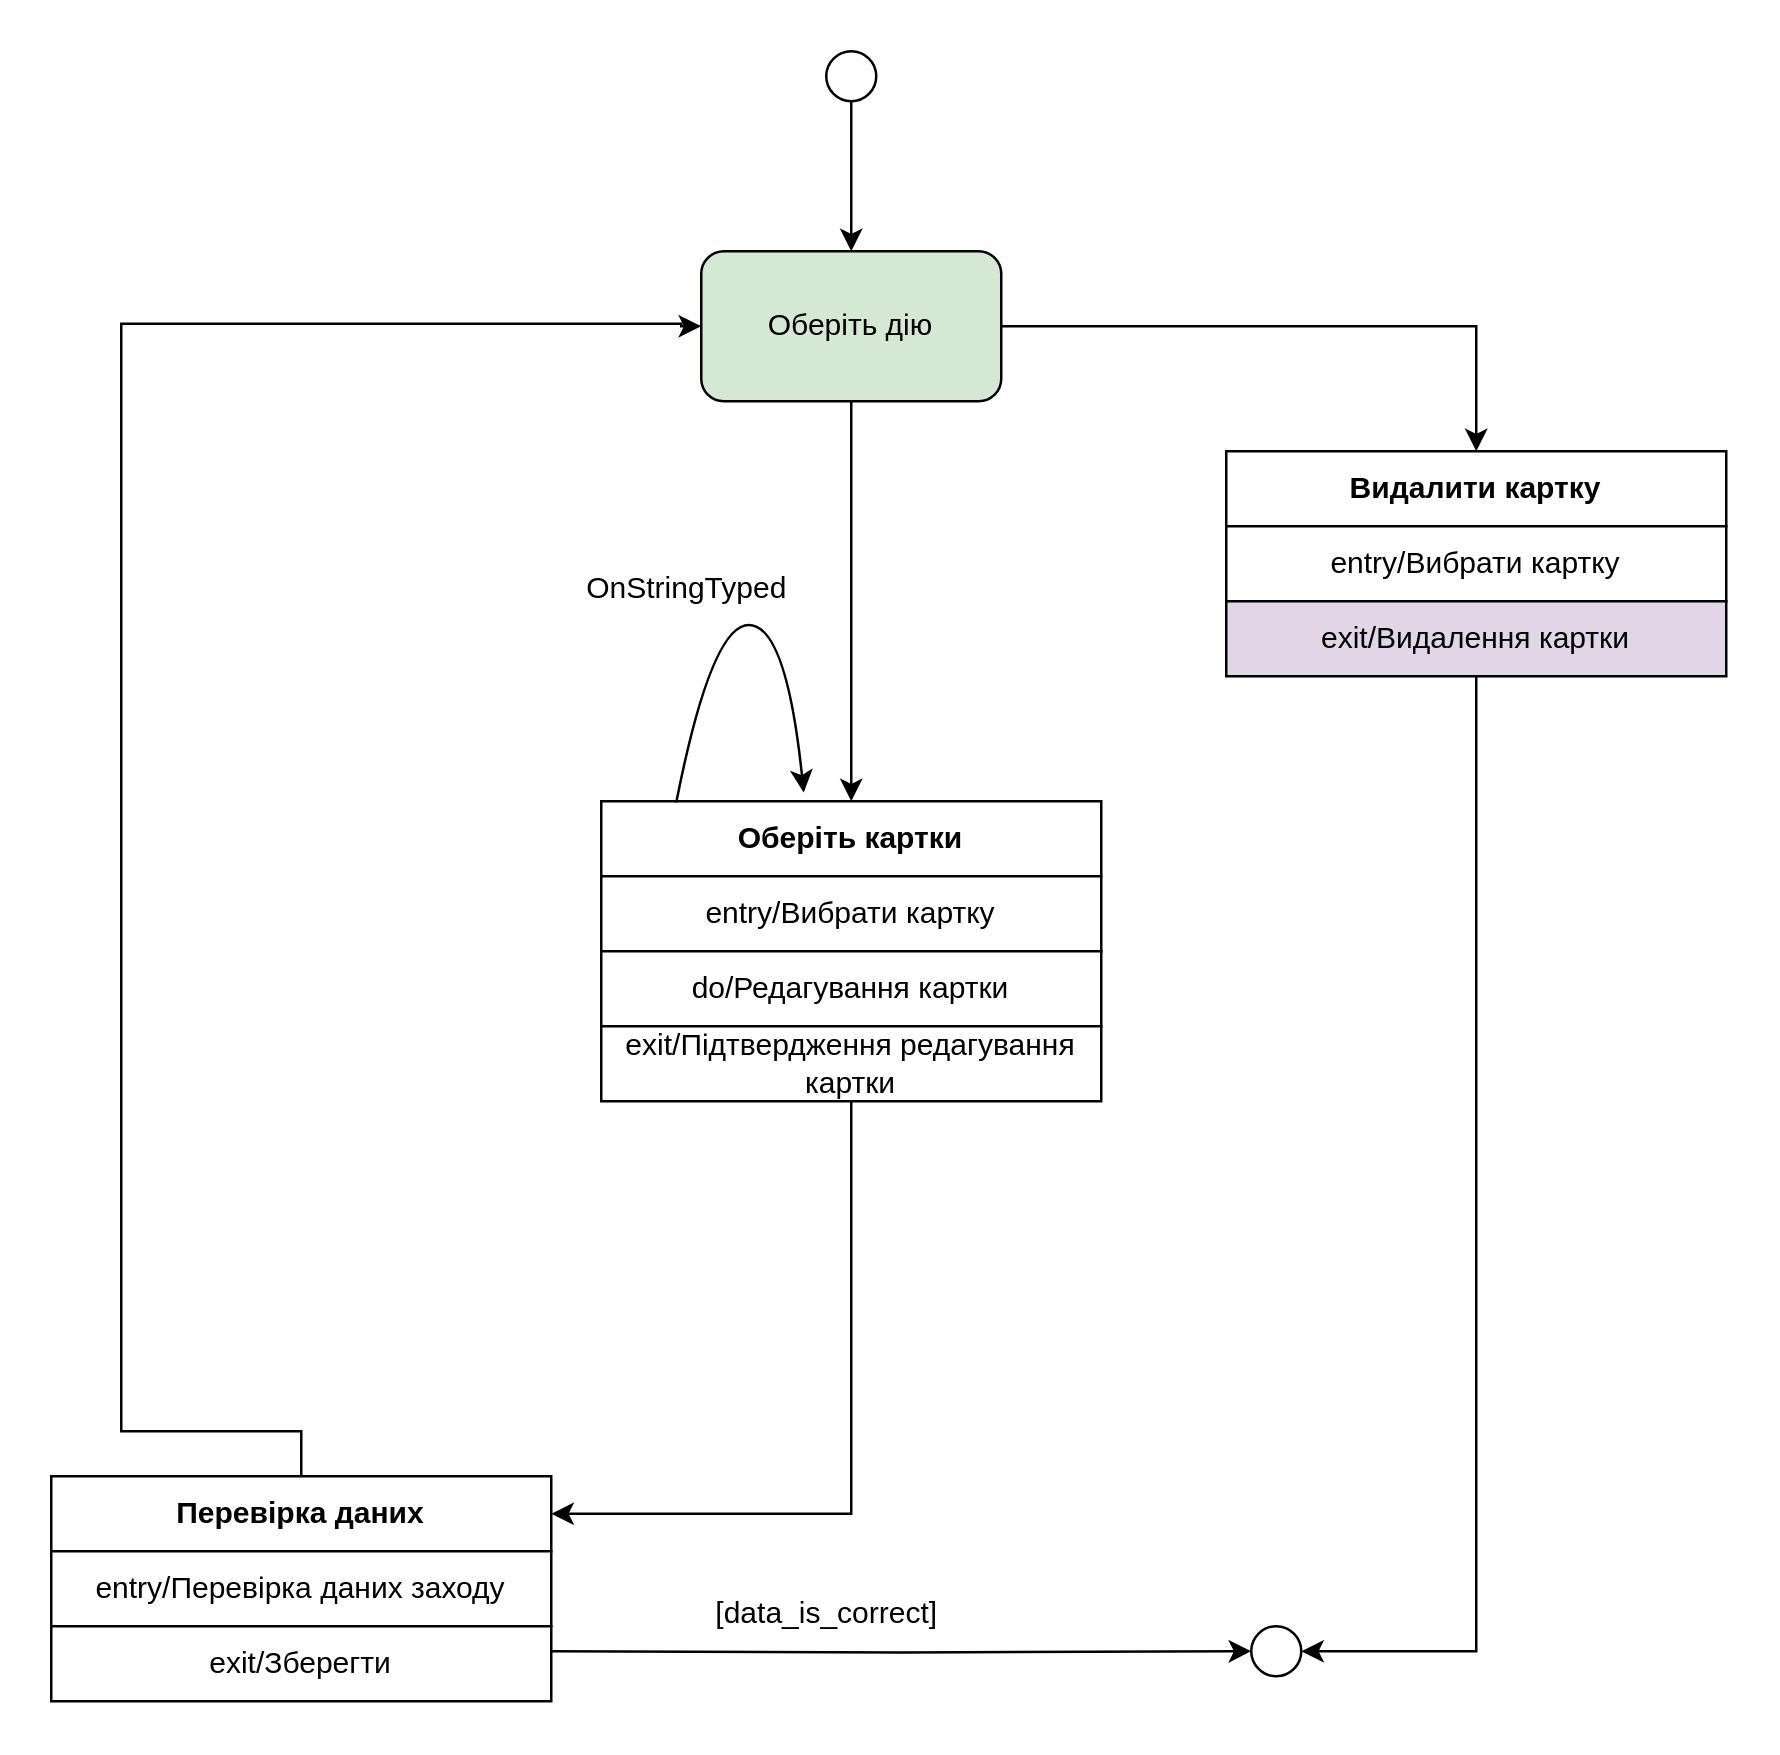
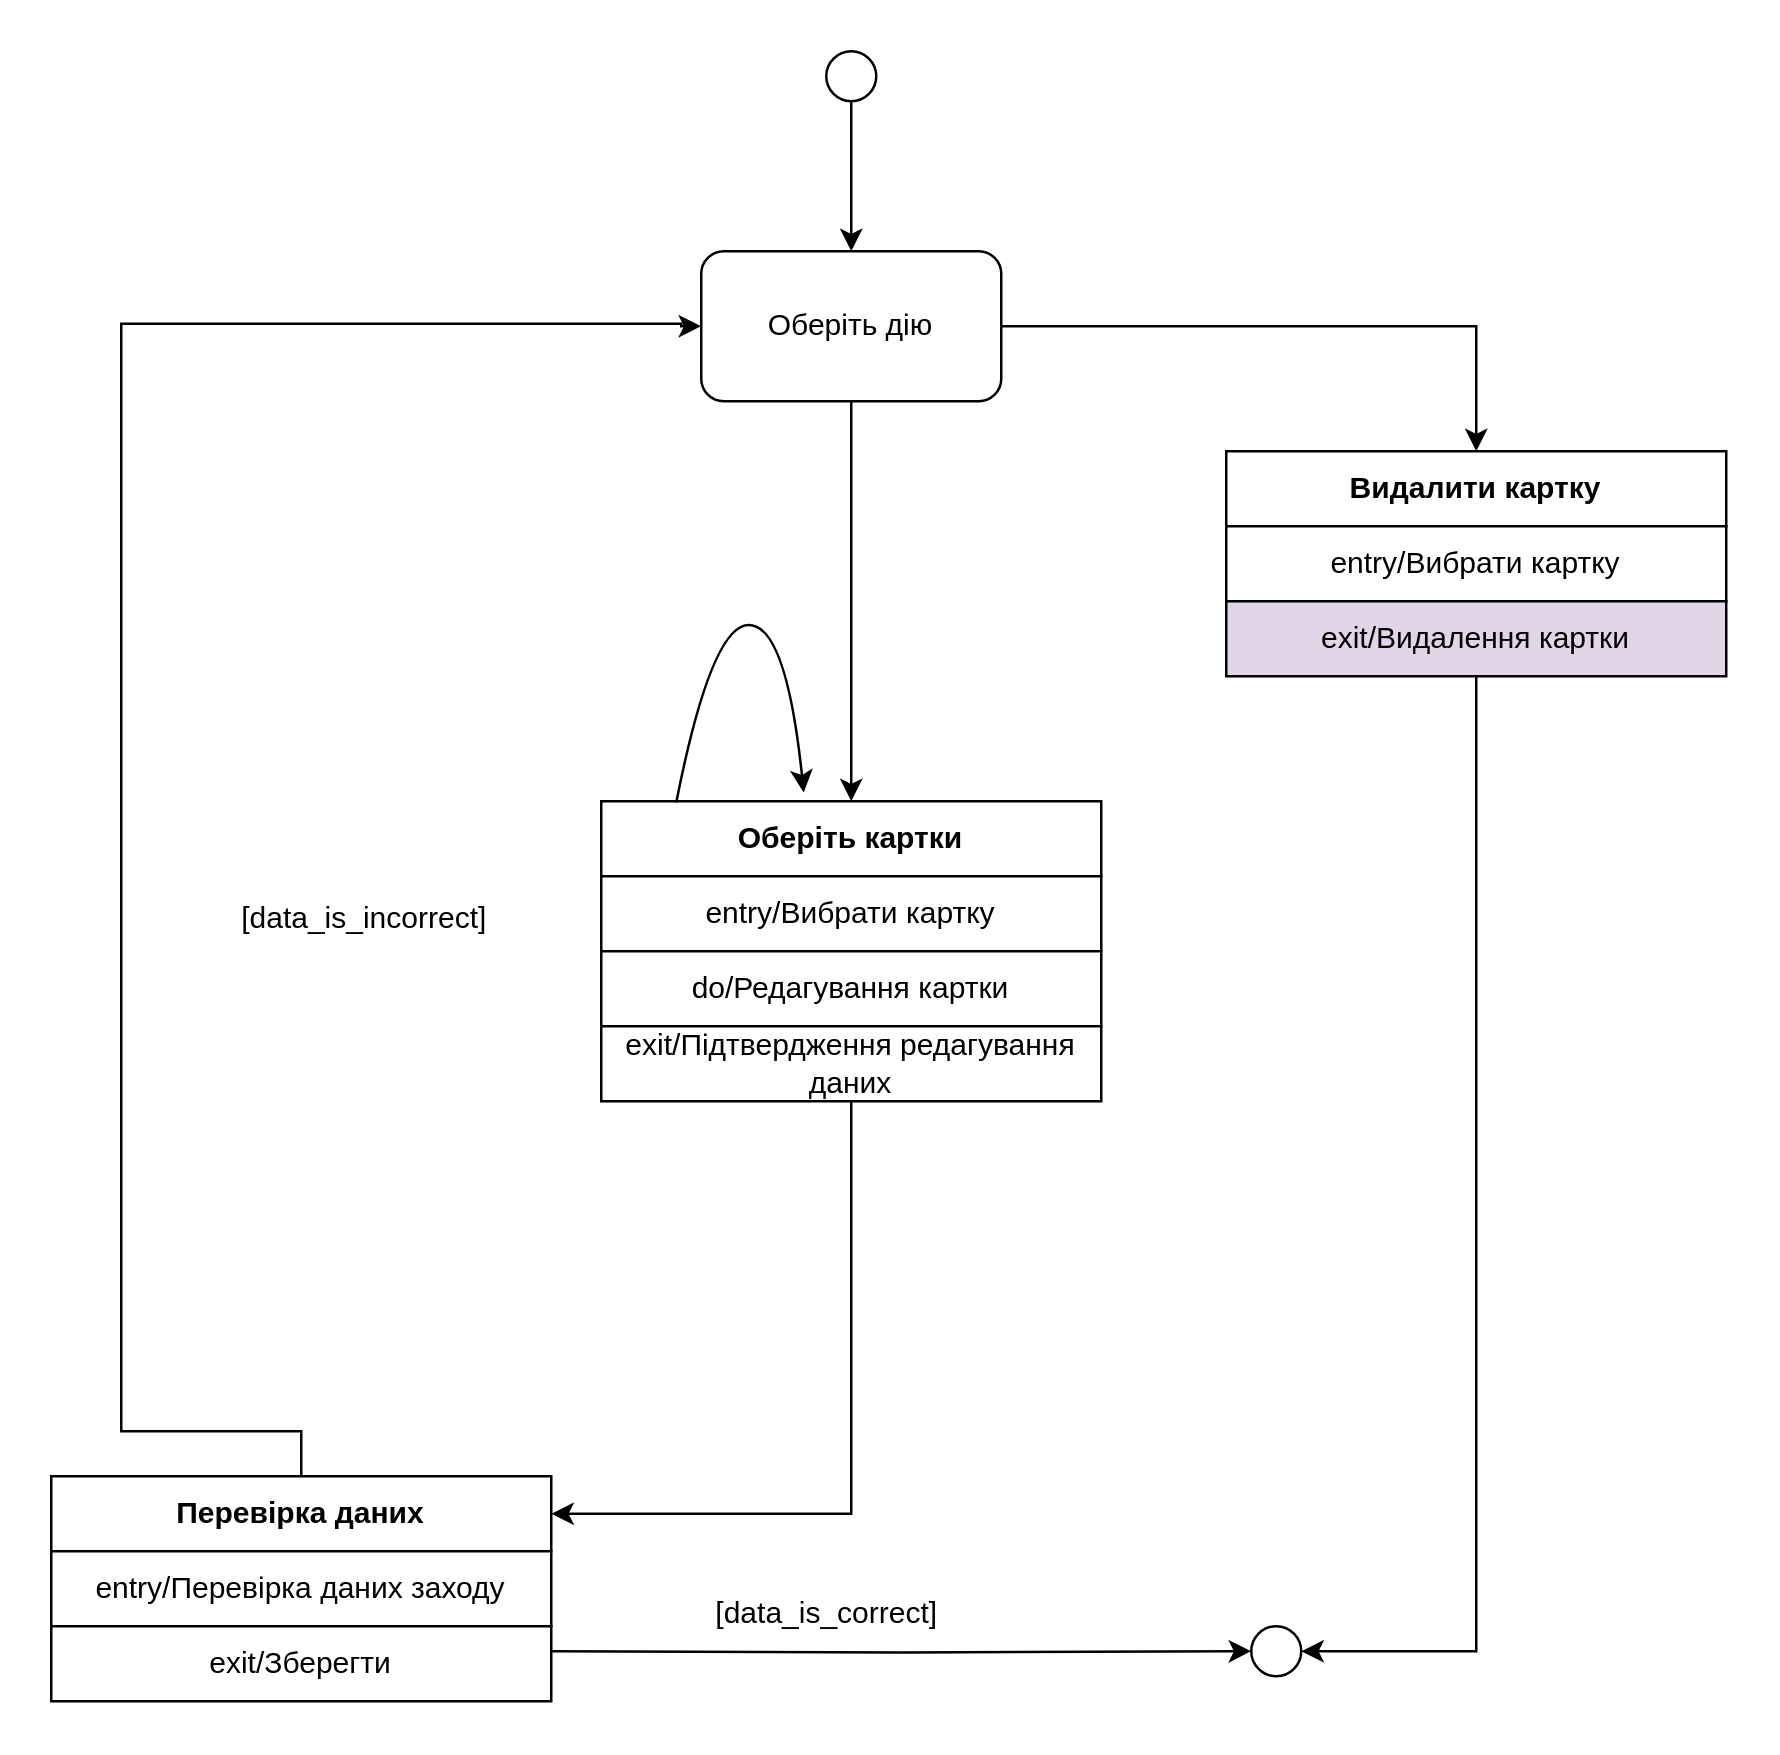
(851, 326) -> (851, 326)
(686, 589) -> none
none -> (364, 919)
(851, 1064) -> (851, 1064)
